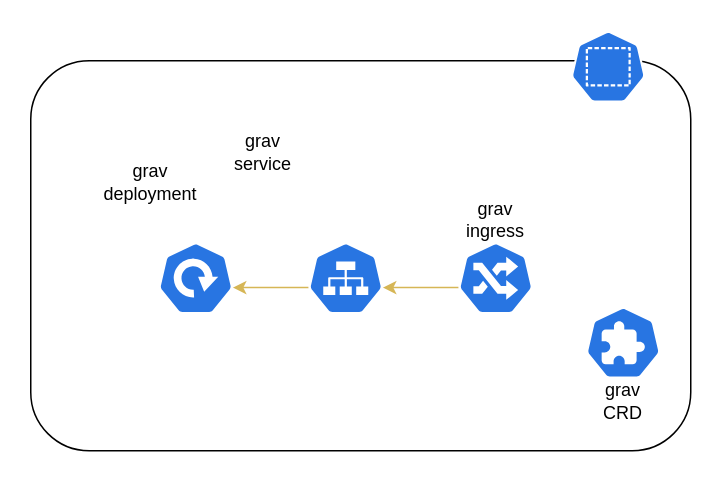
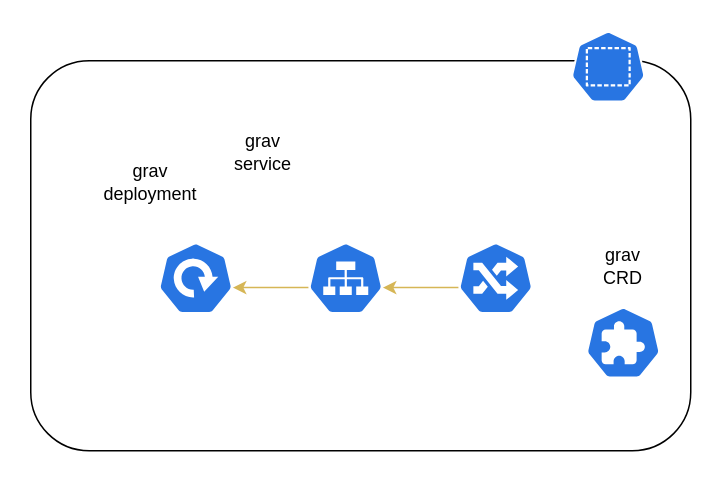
(496, 220) -> none
(623, 401) -> (623, 266)
